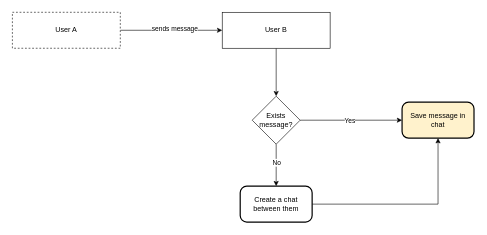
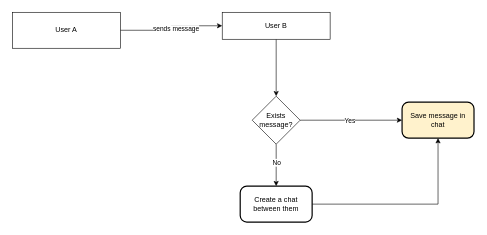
(66, 30) -> (66, 30)
(276, 30) -> (276, 26)
